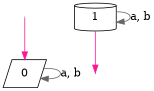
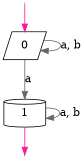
none -> (25, 76)
